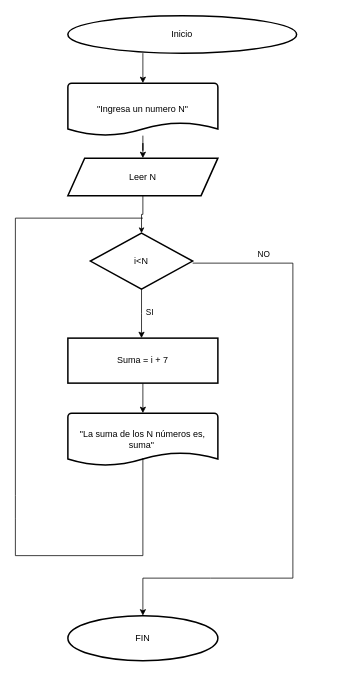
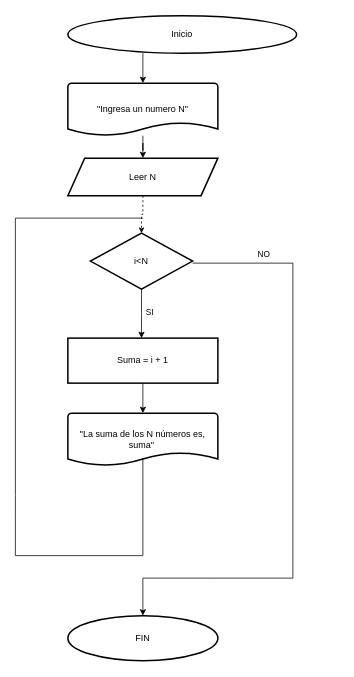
(143, 212) -> (143, 212)
(143, 360) -> (143, 360)
